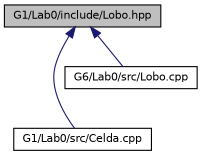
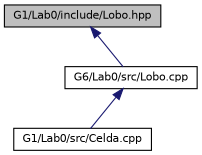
(54, 83) -> (103, 113)
